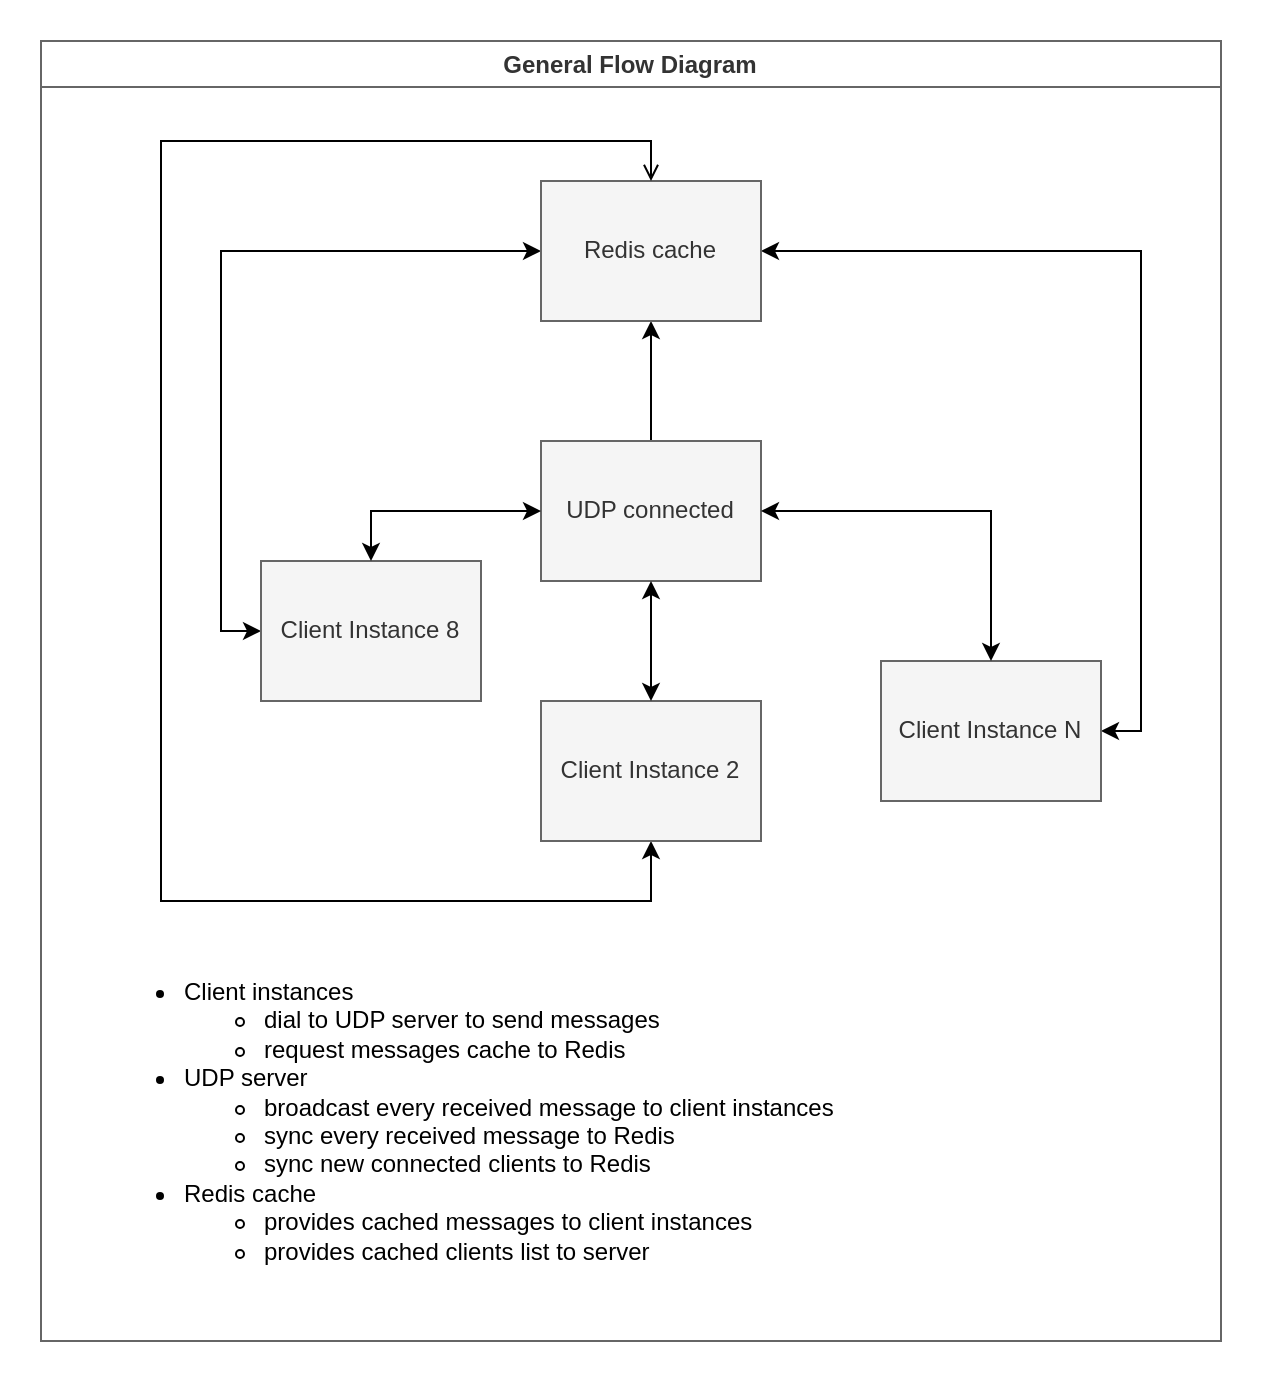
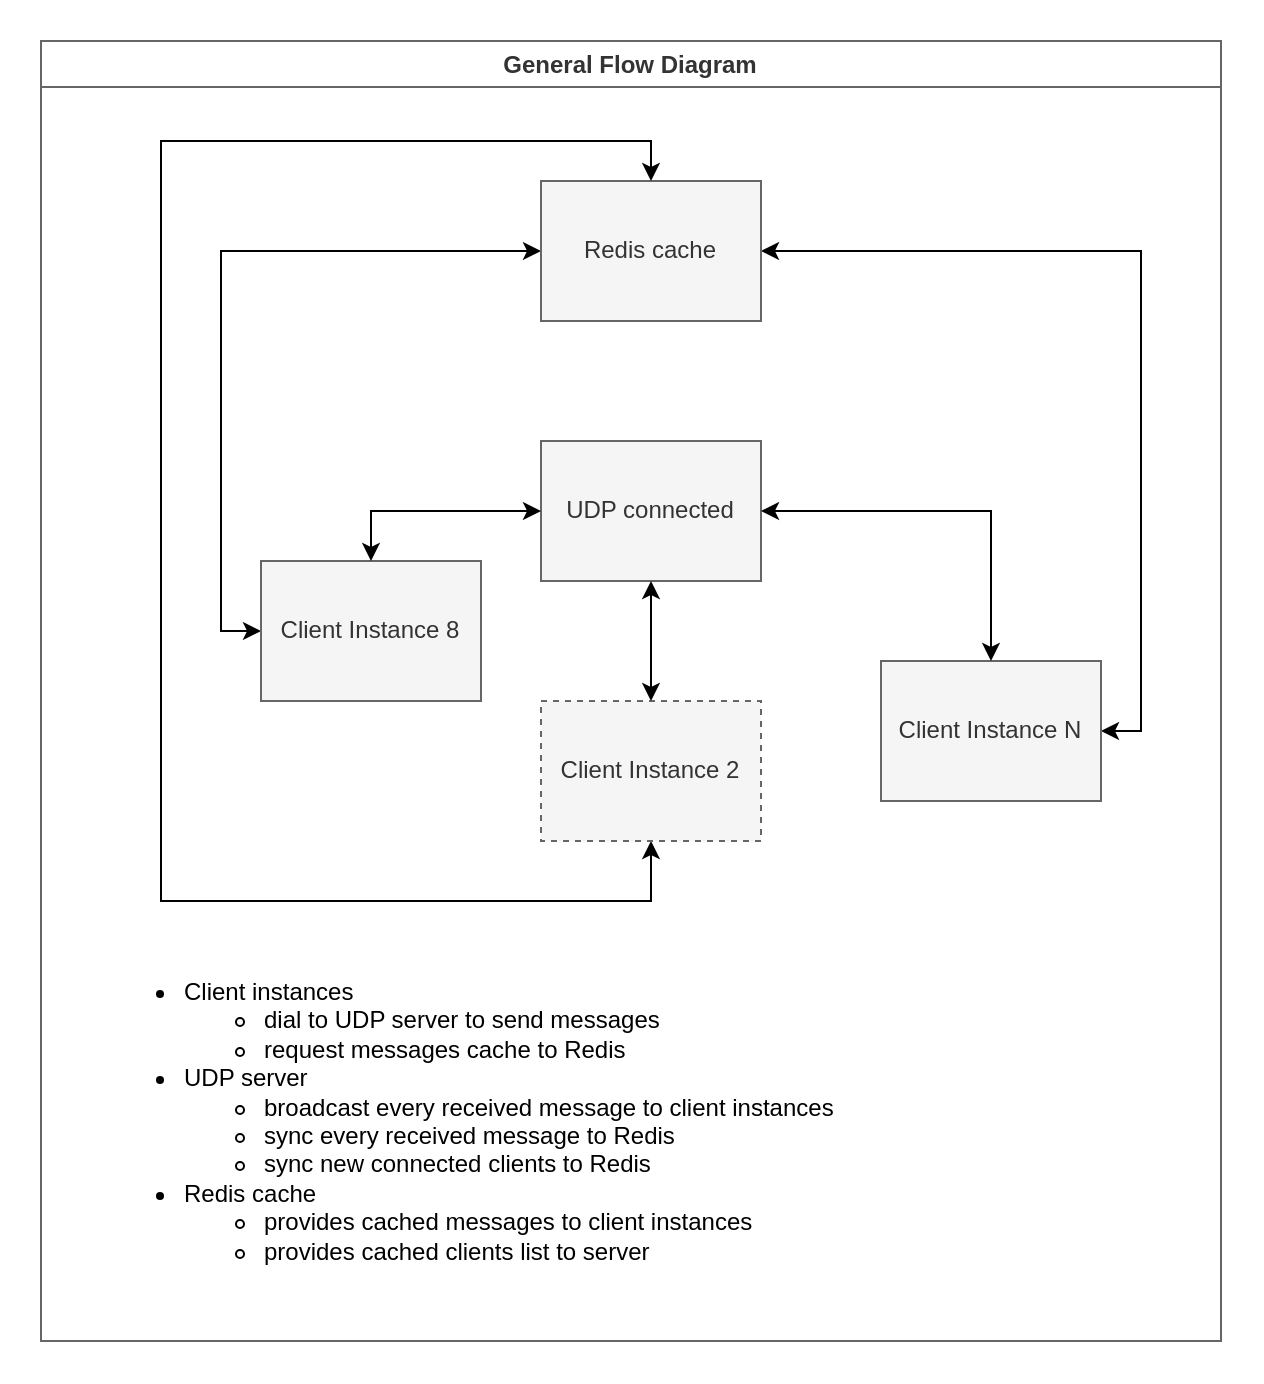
(651, 169) -> (651, 166)
(651, 388) -> none
(651, 771) -> (651, 771)
